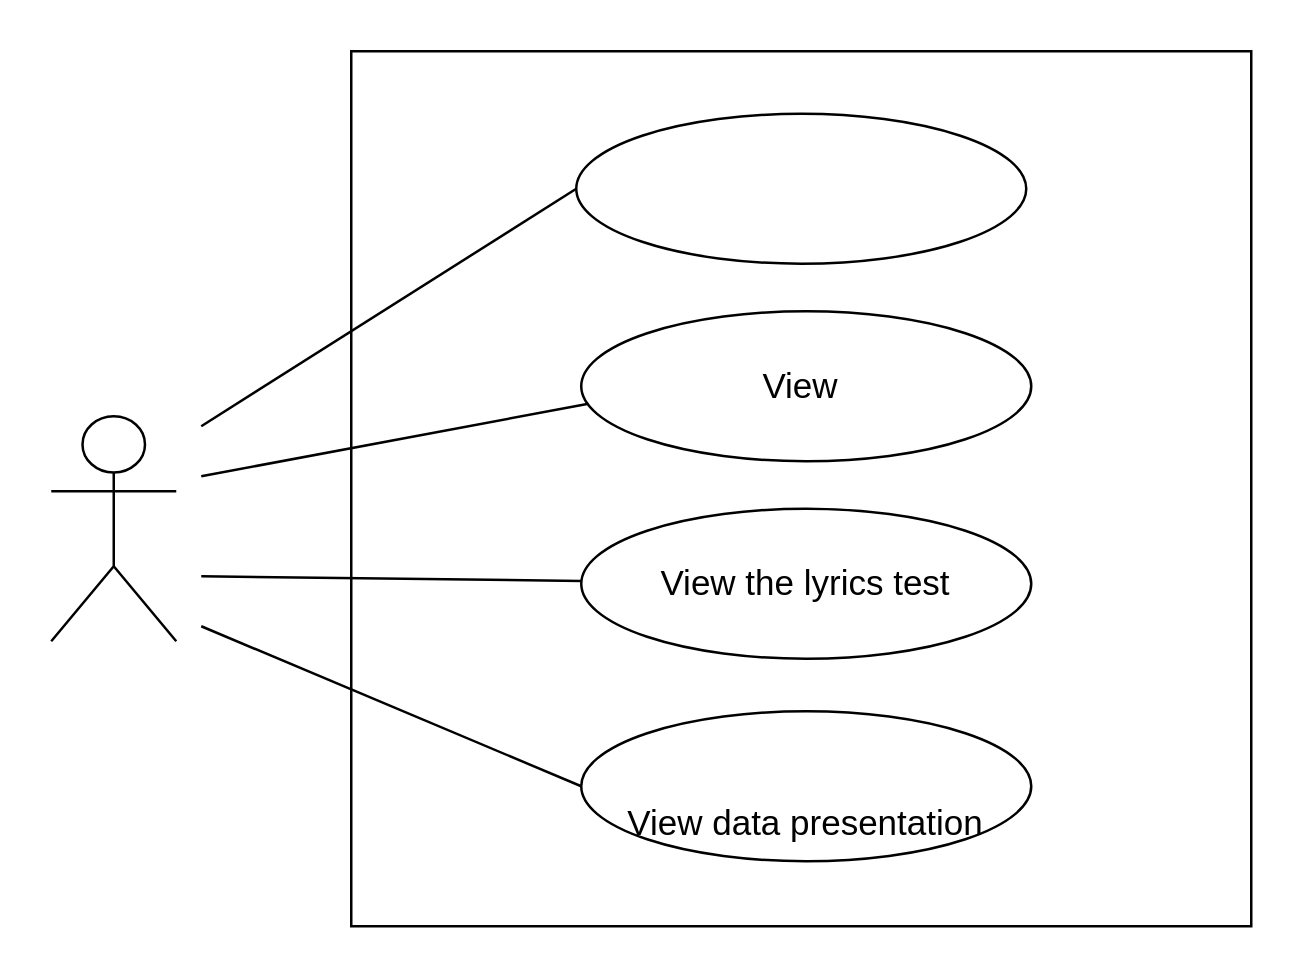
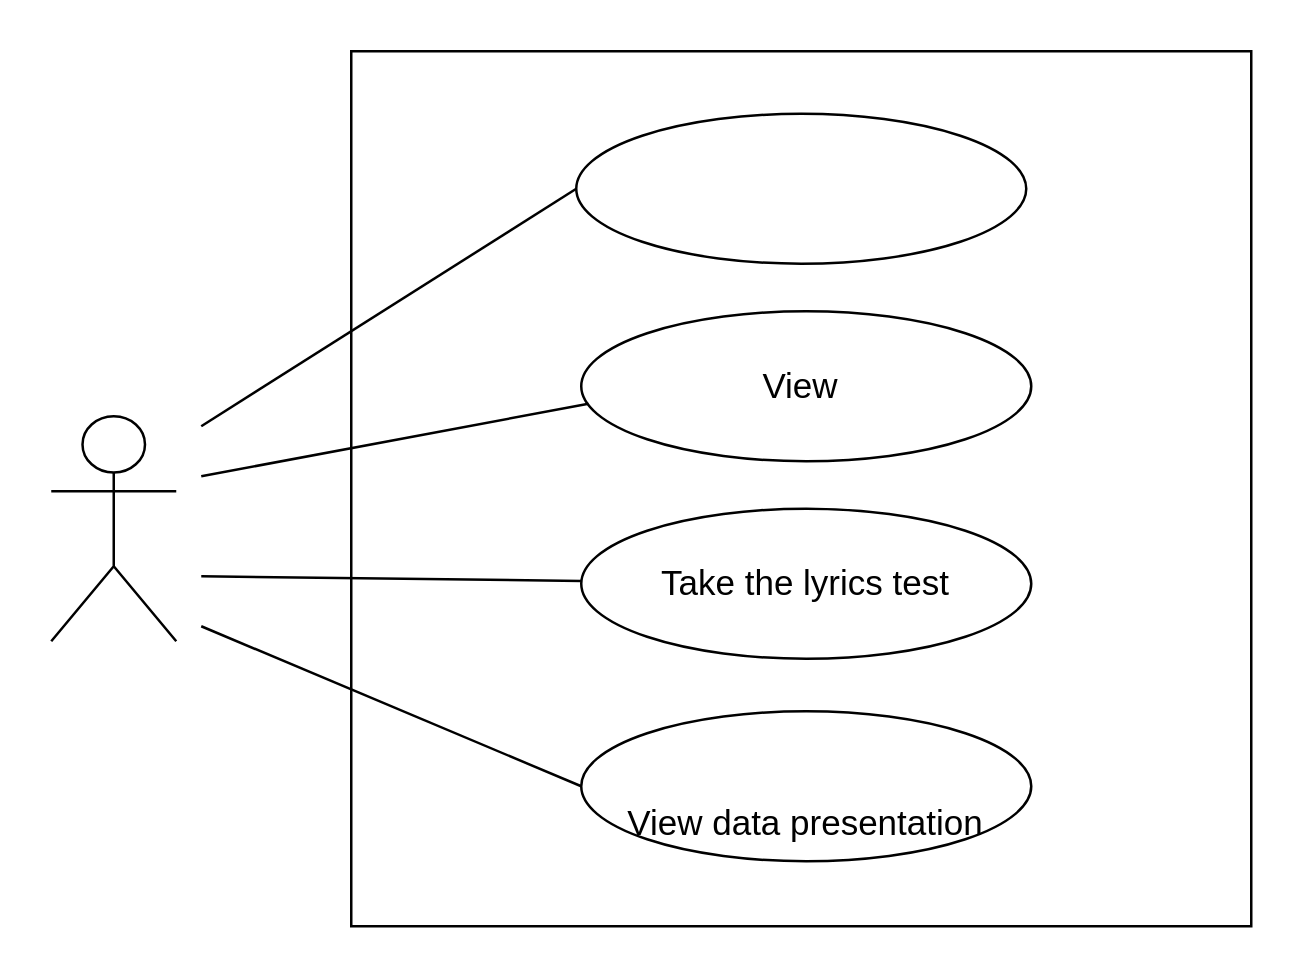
(806, 584) -> (806, 584)
